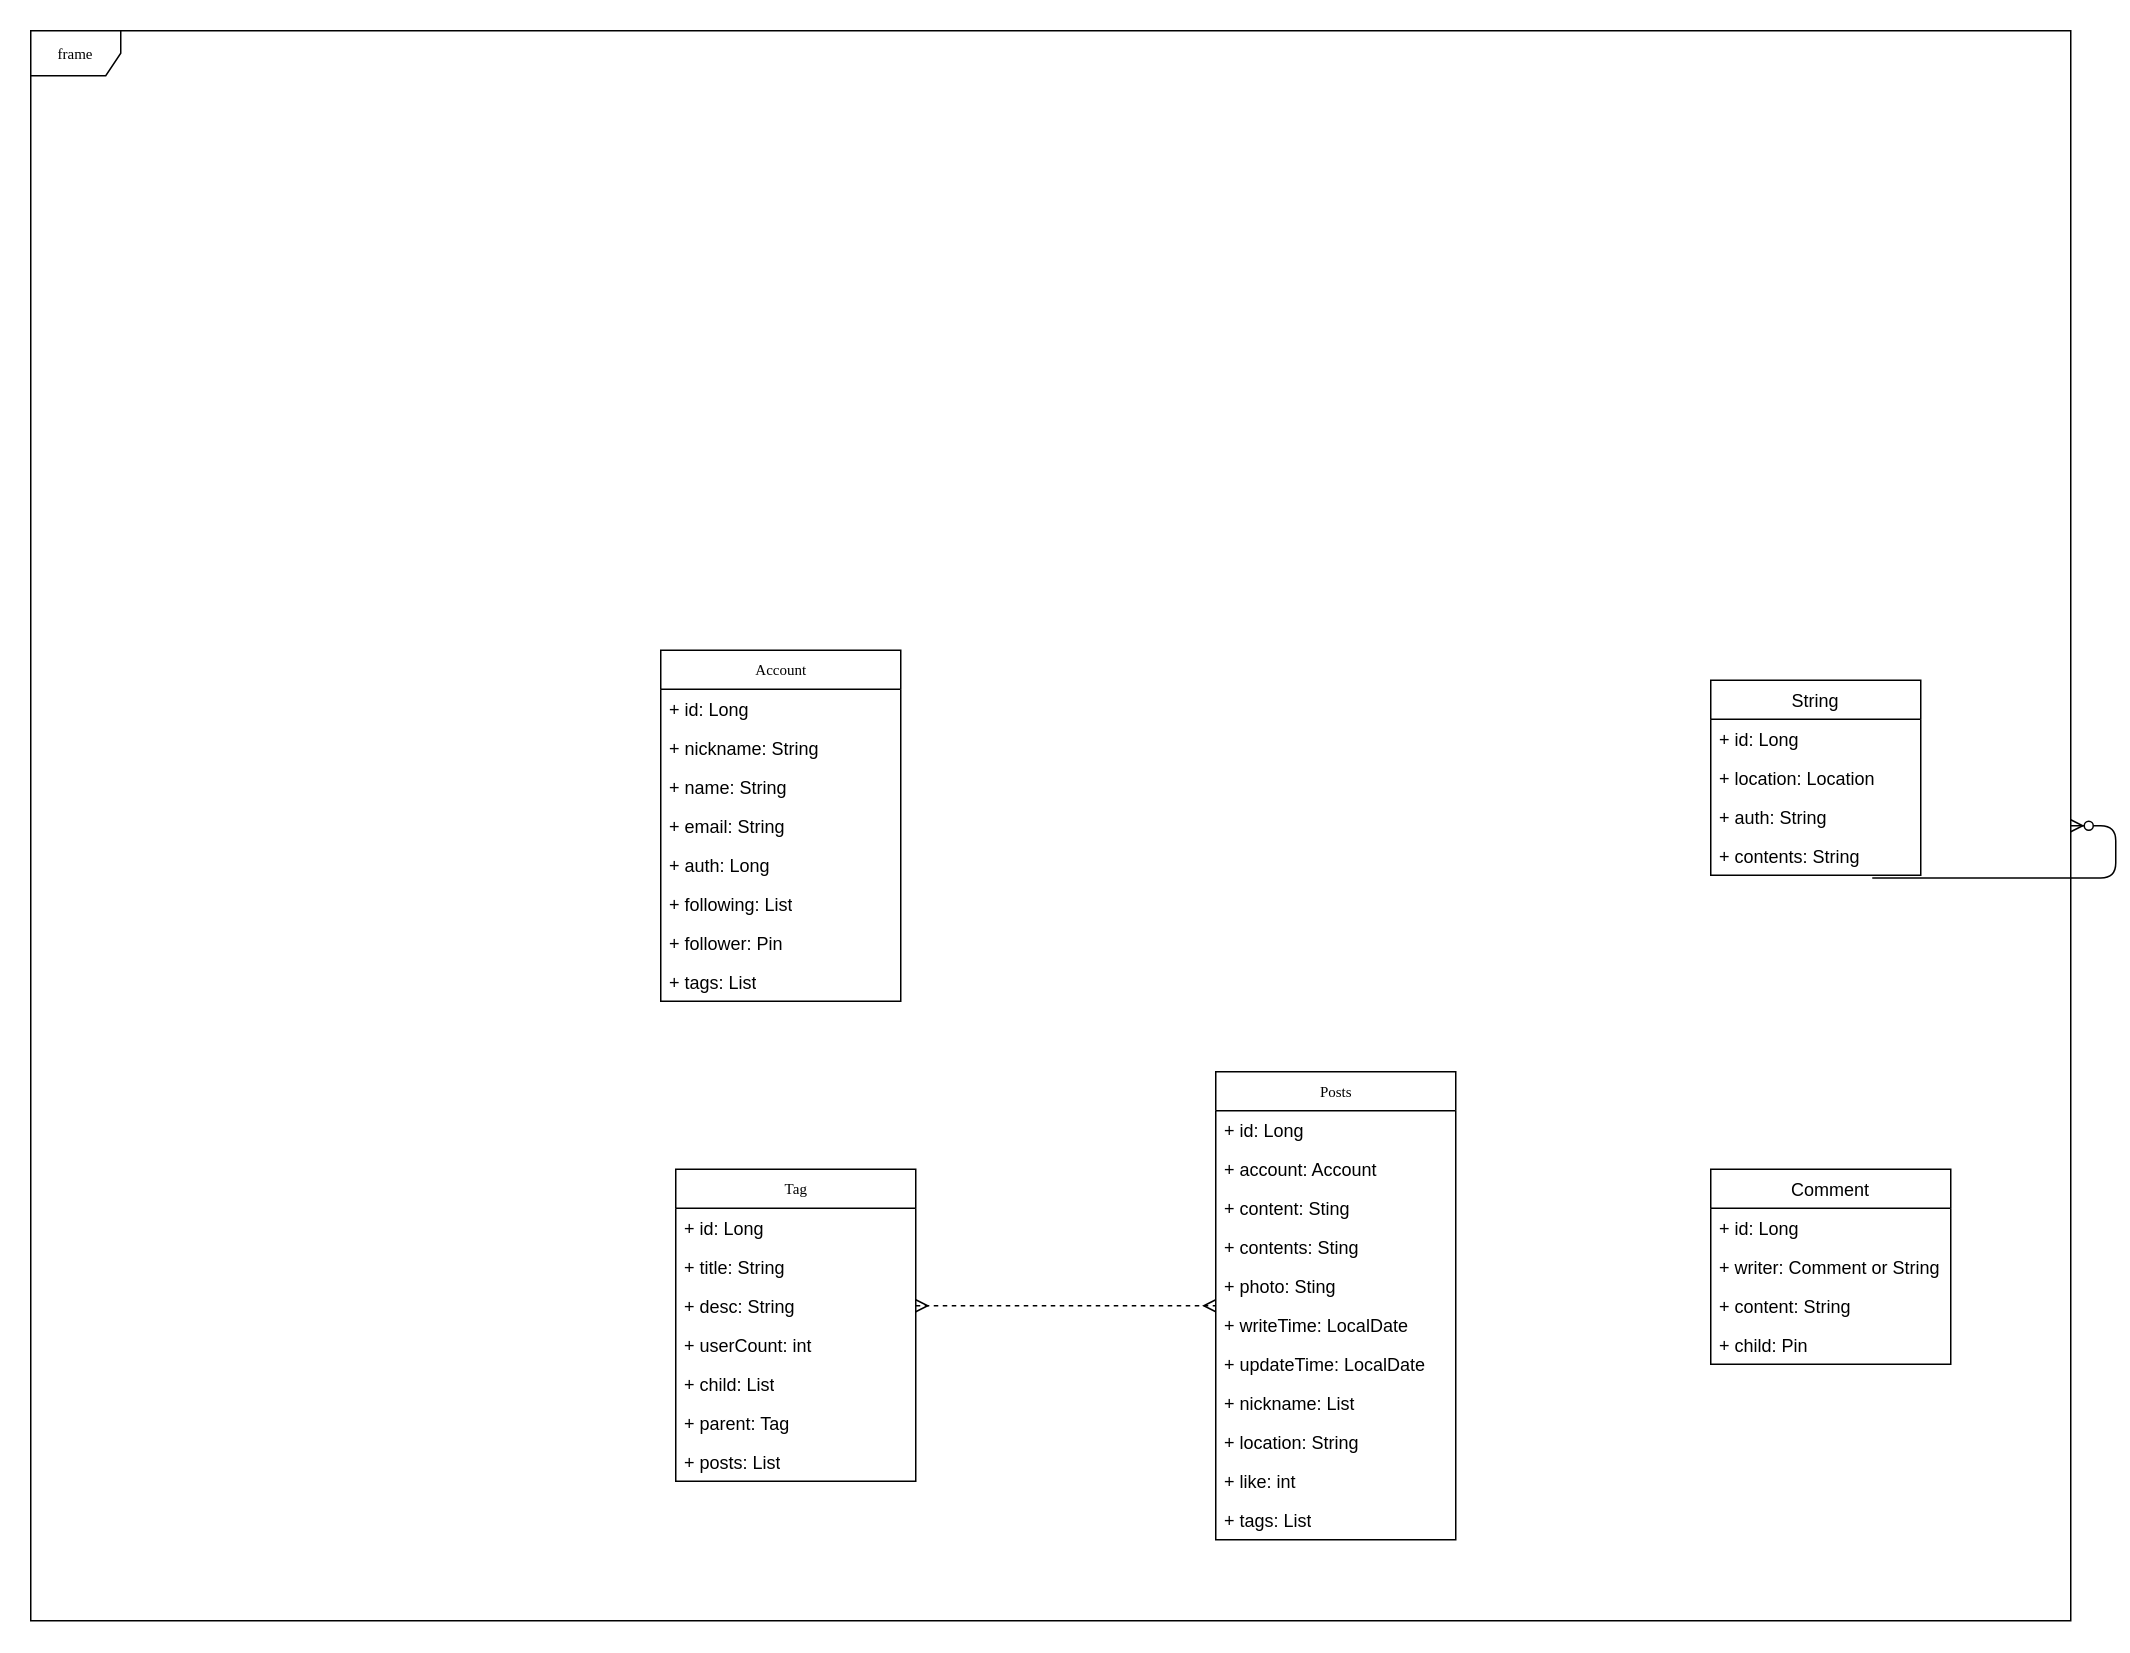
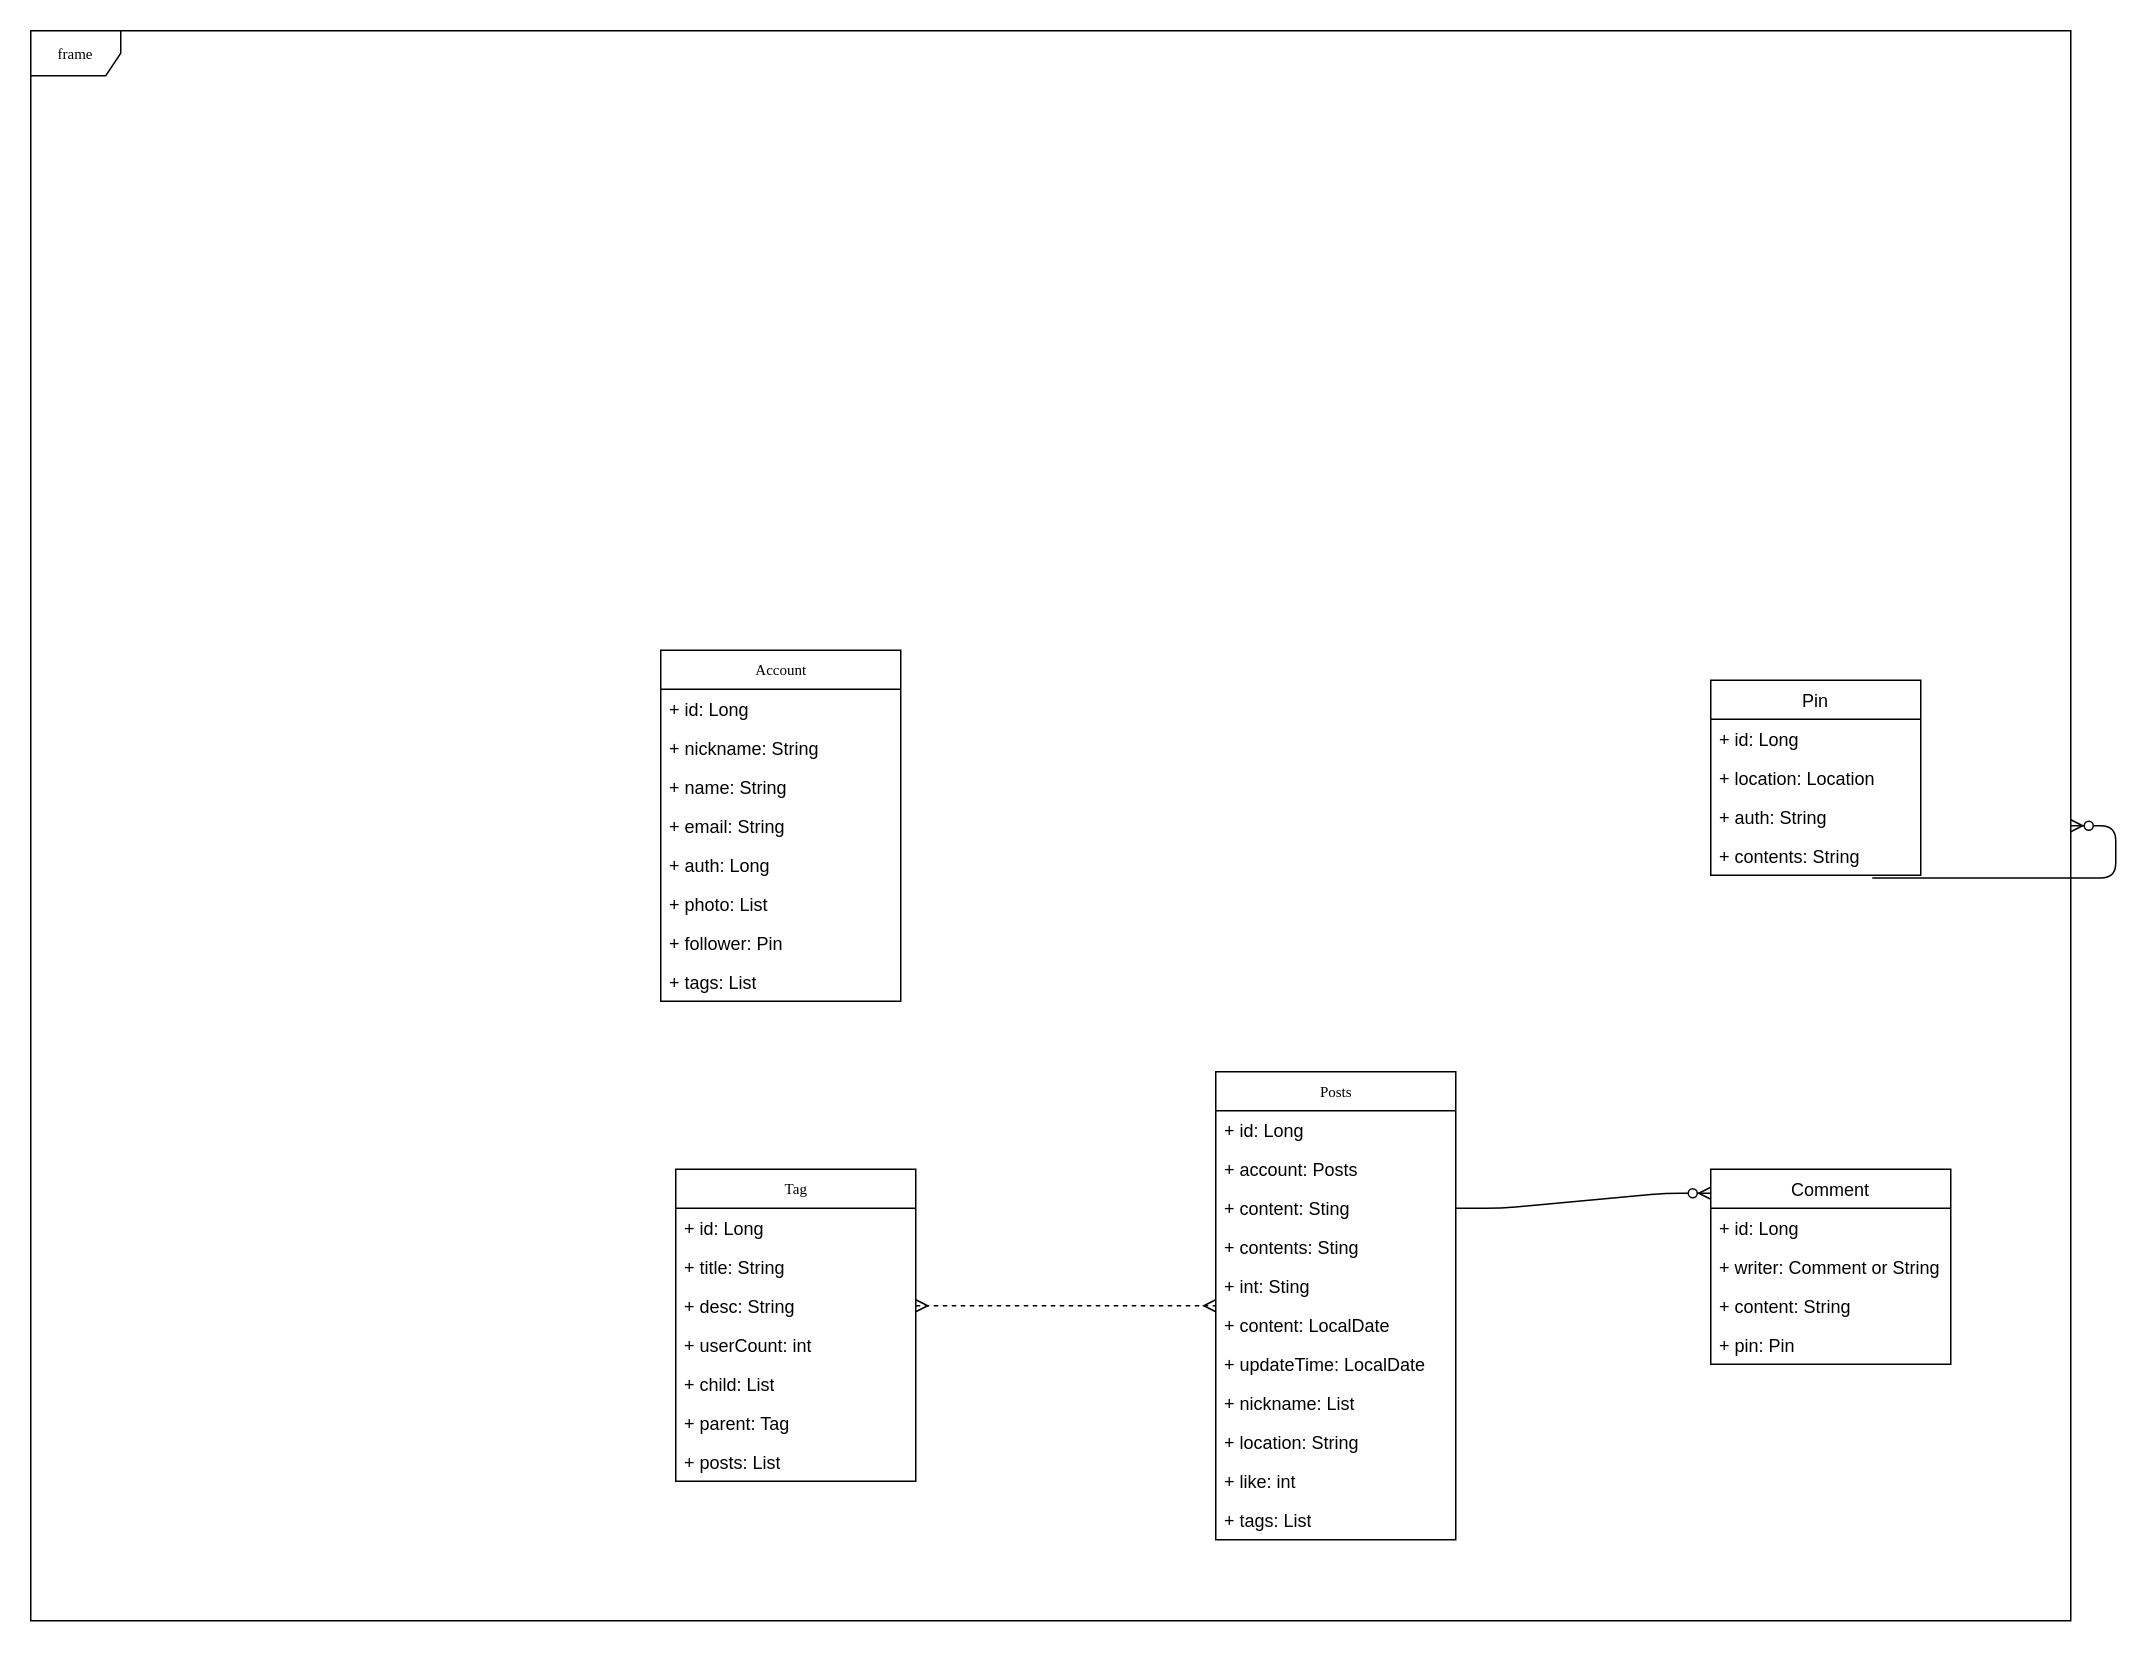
(1815, 701) -> (1815, 701)
(739, 906) -> (726, 906)
(1308, 1171) -> (1298, 1171)
none -> (1581, 1201)
(1286, 1288) -> (1274, 1288)
(1322, 1327) -> (1316, 1327)
(1765, 1346) -> (1758, 1346)
